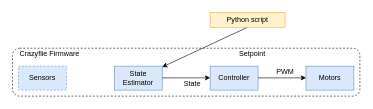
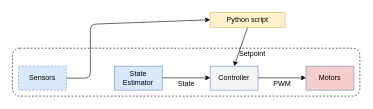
(207, 46) -> (242, 45)
none -> (90, 51)
(54, 54) -> none
(285, 72) -> (282, 84)
(234, 78) -> (234, 78)
(330, 78) -> (330, 78)
(192, 84) -> (186, 84)
